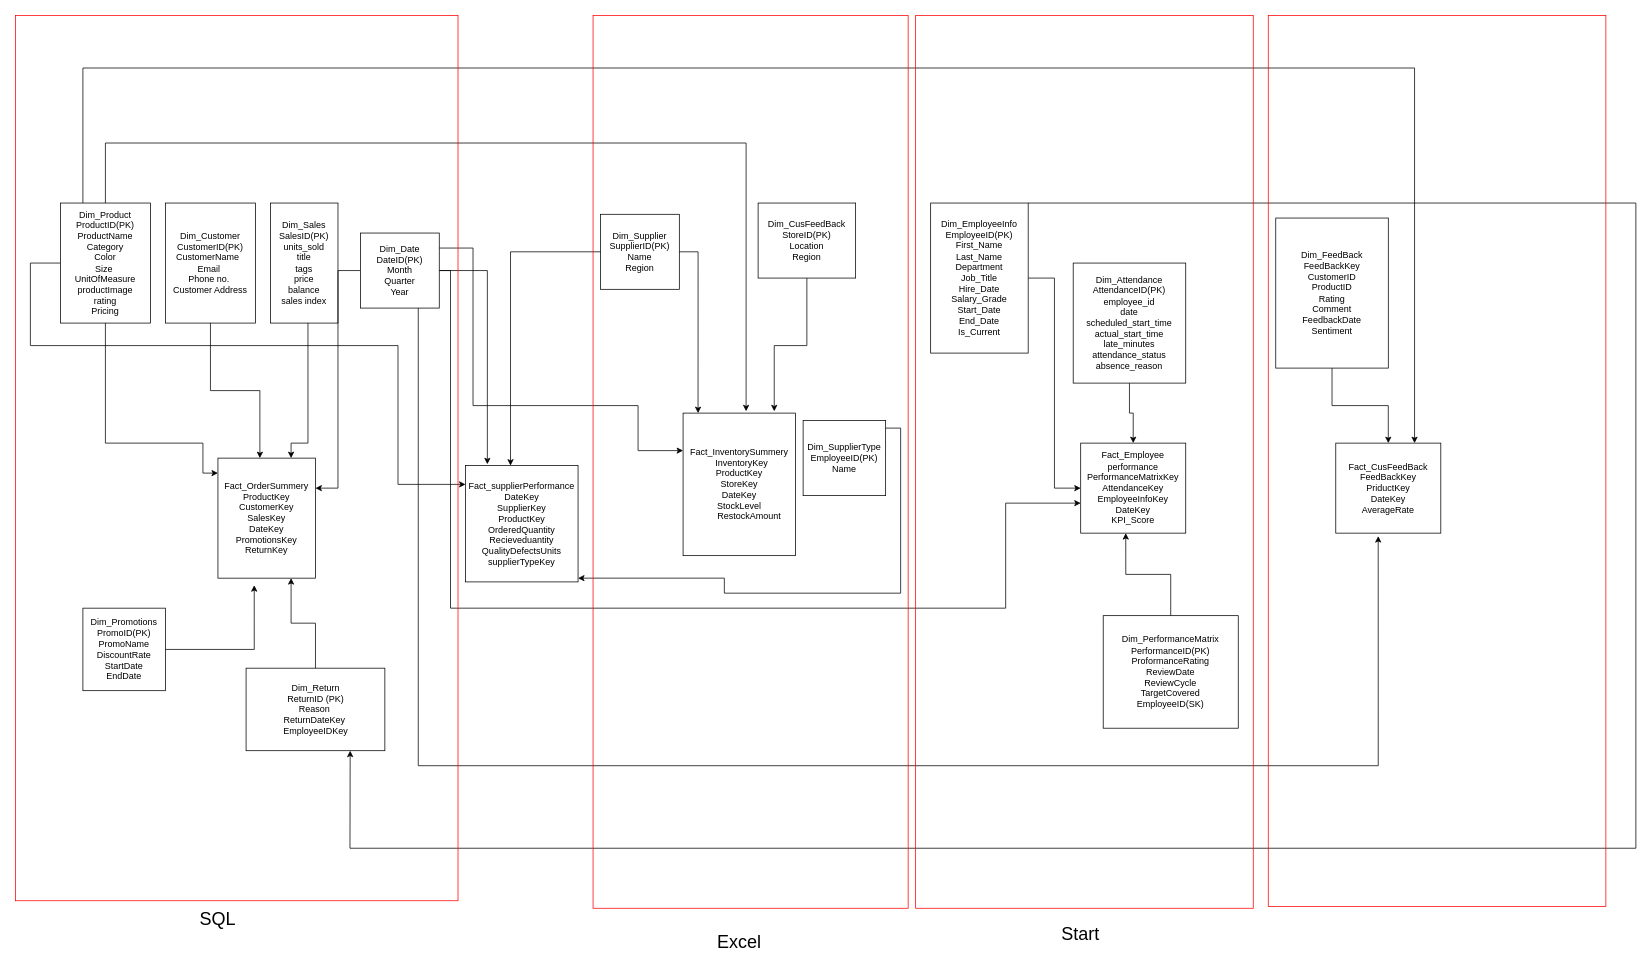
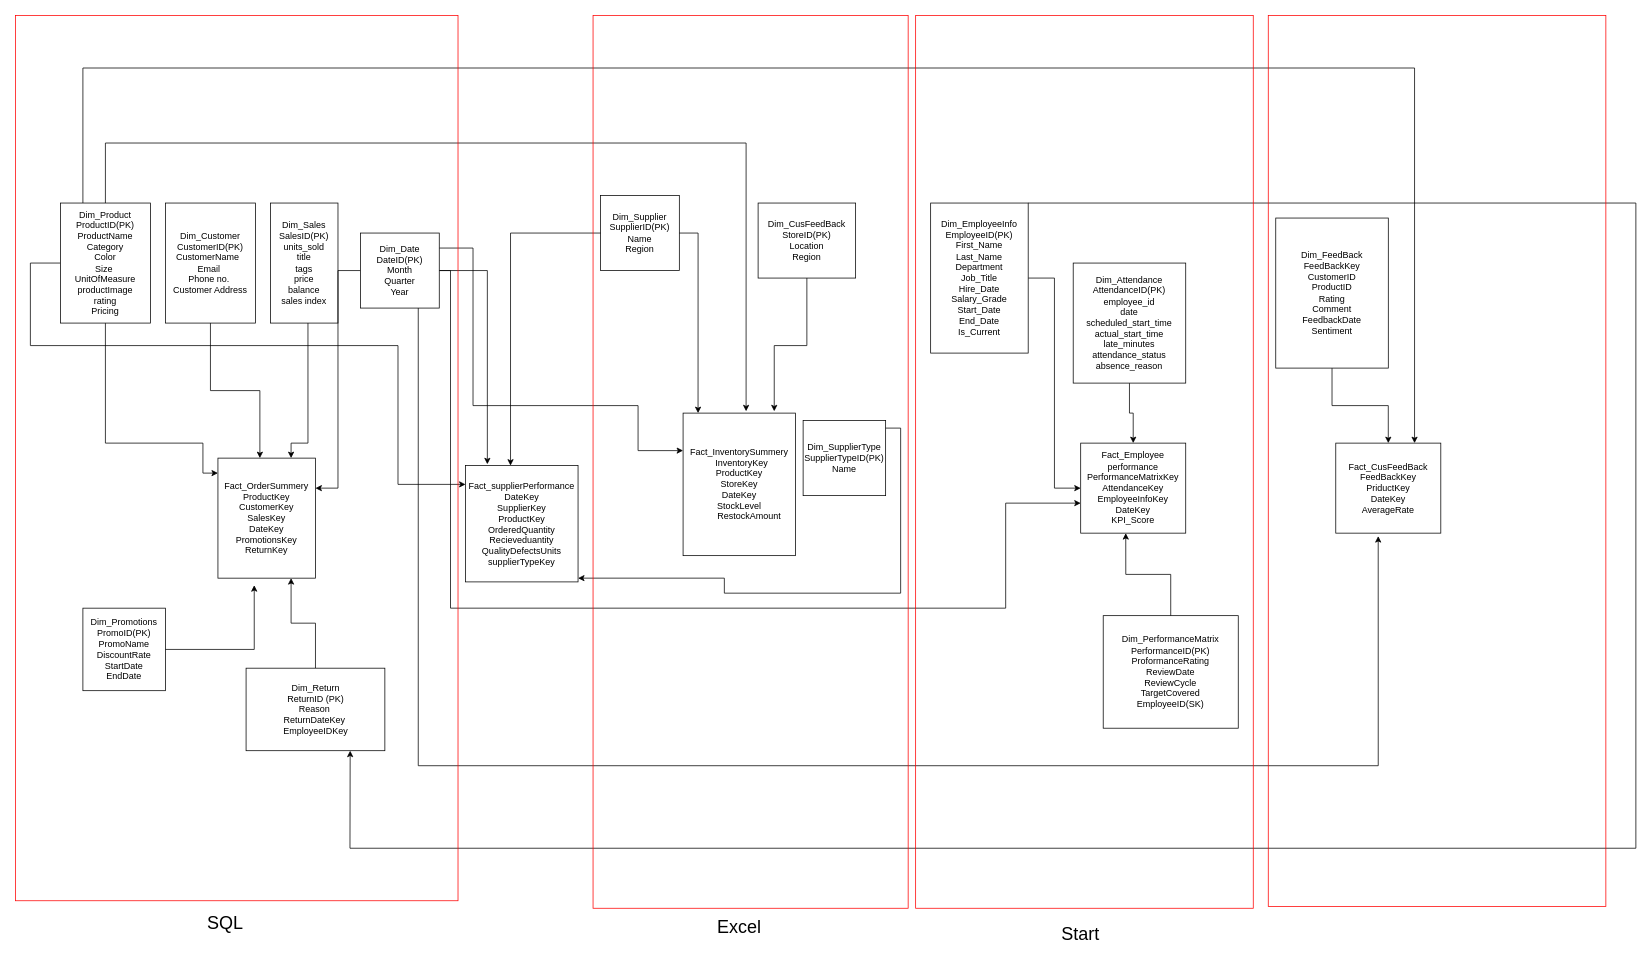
(640, 252) -> (640, 233)
(844, 458) -> (844, 458)
(218, 919) -> (225, 923)
(739, 942) -> (739, 927)
